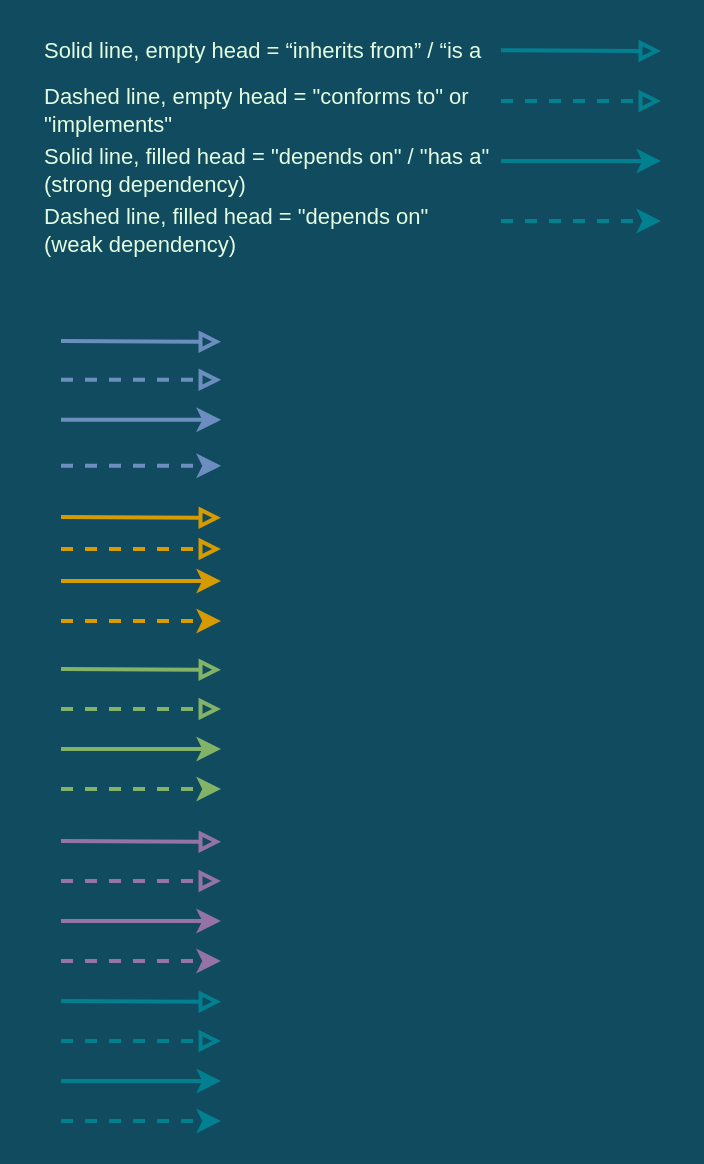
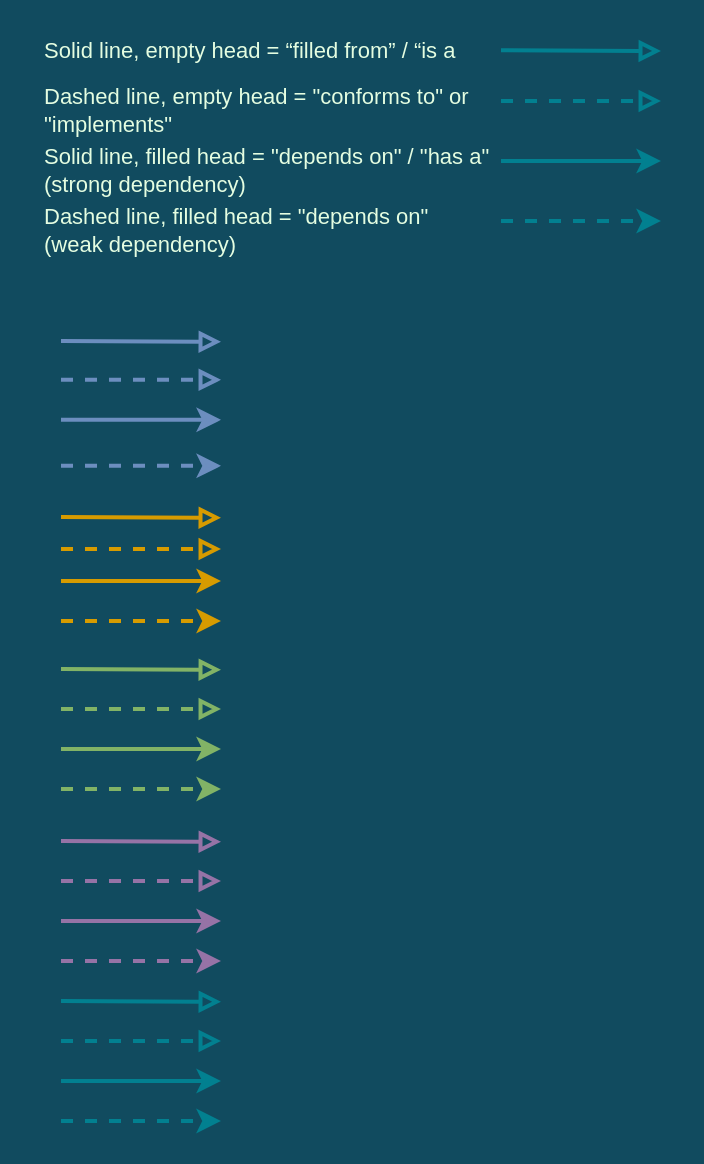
(273, 51) -> (273, 51)
